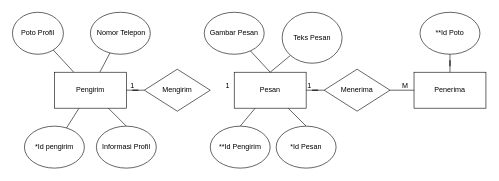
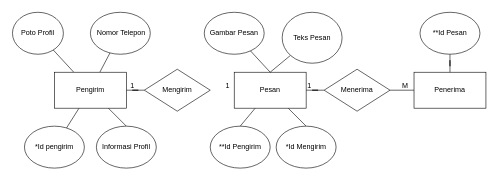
(450, 33) -> (450, 33)
(306, 147) -> (306, 147)
